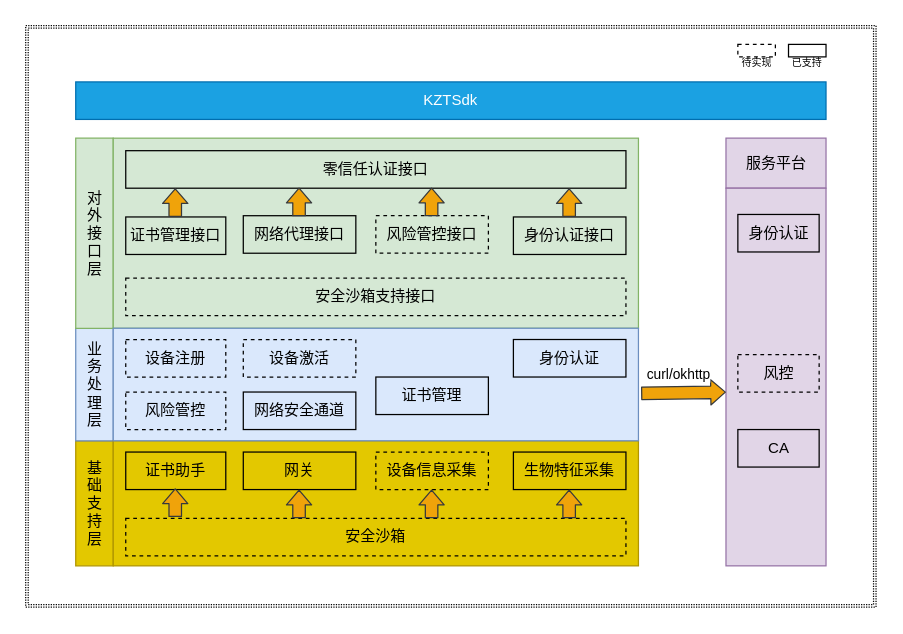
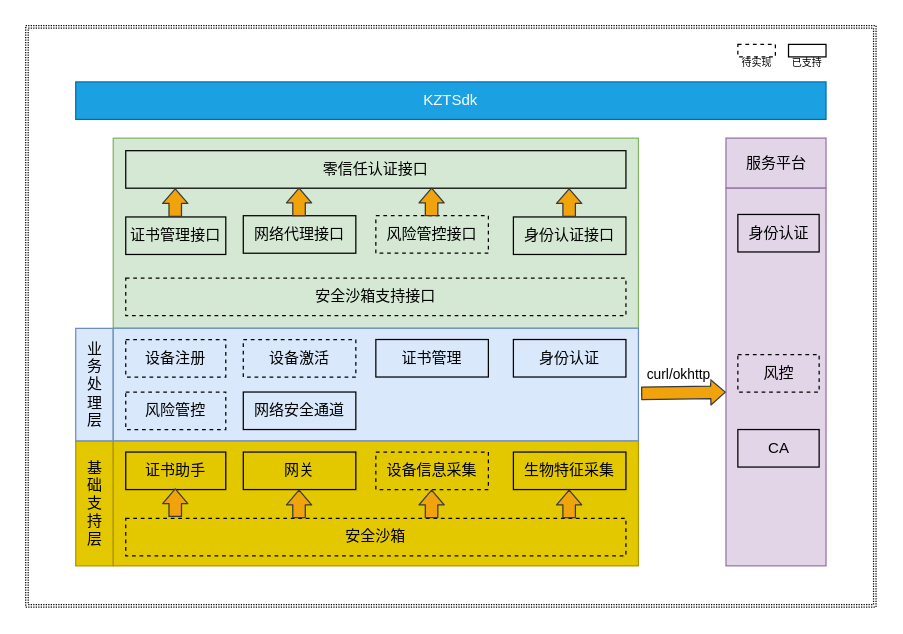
(94, 233) -> none
(432, 396) -> (432, 358)
